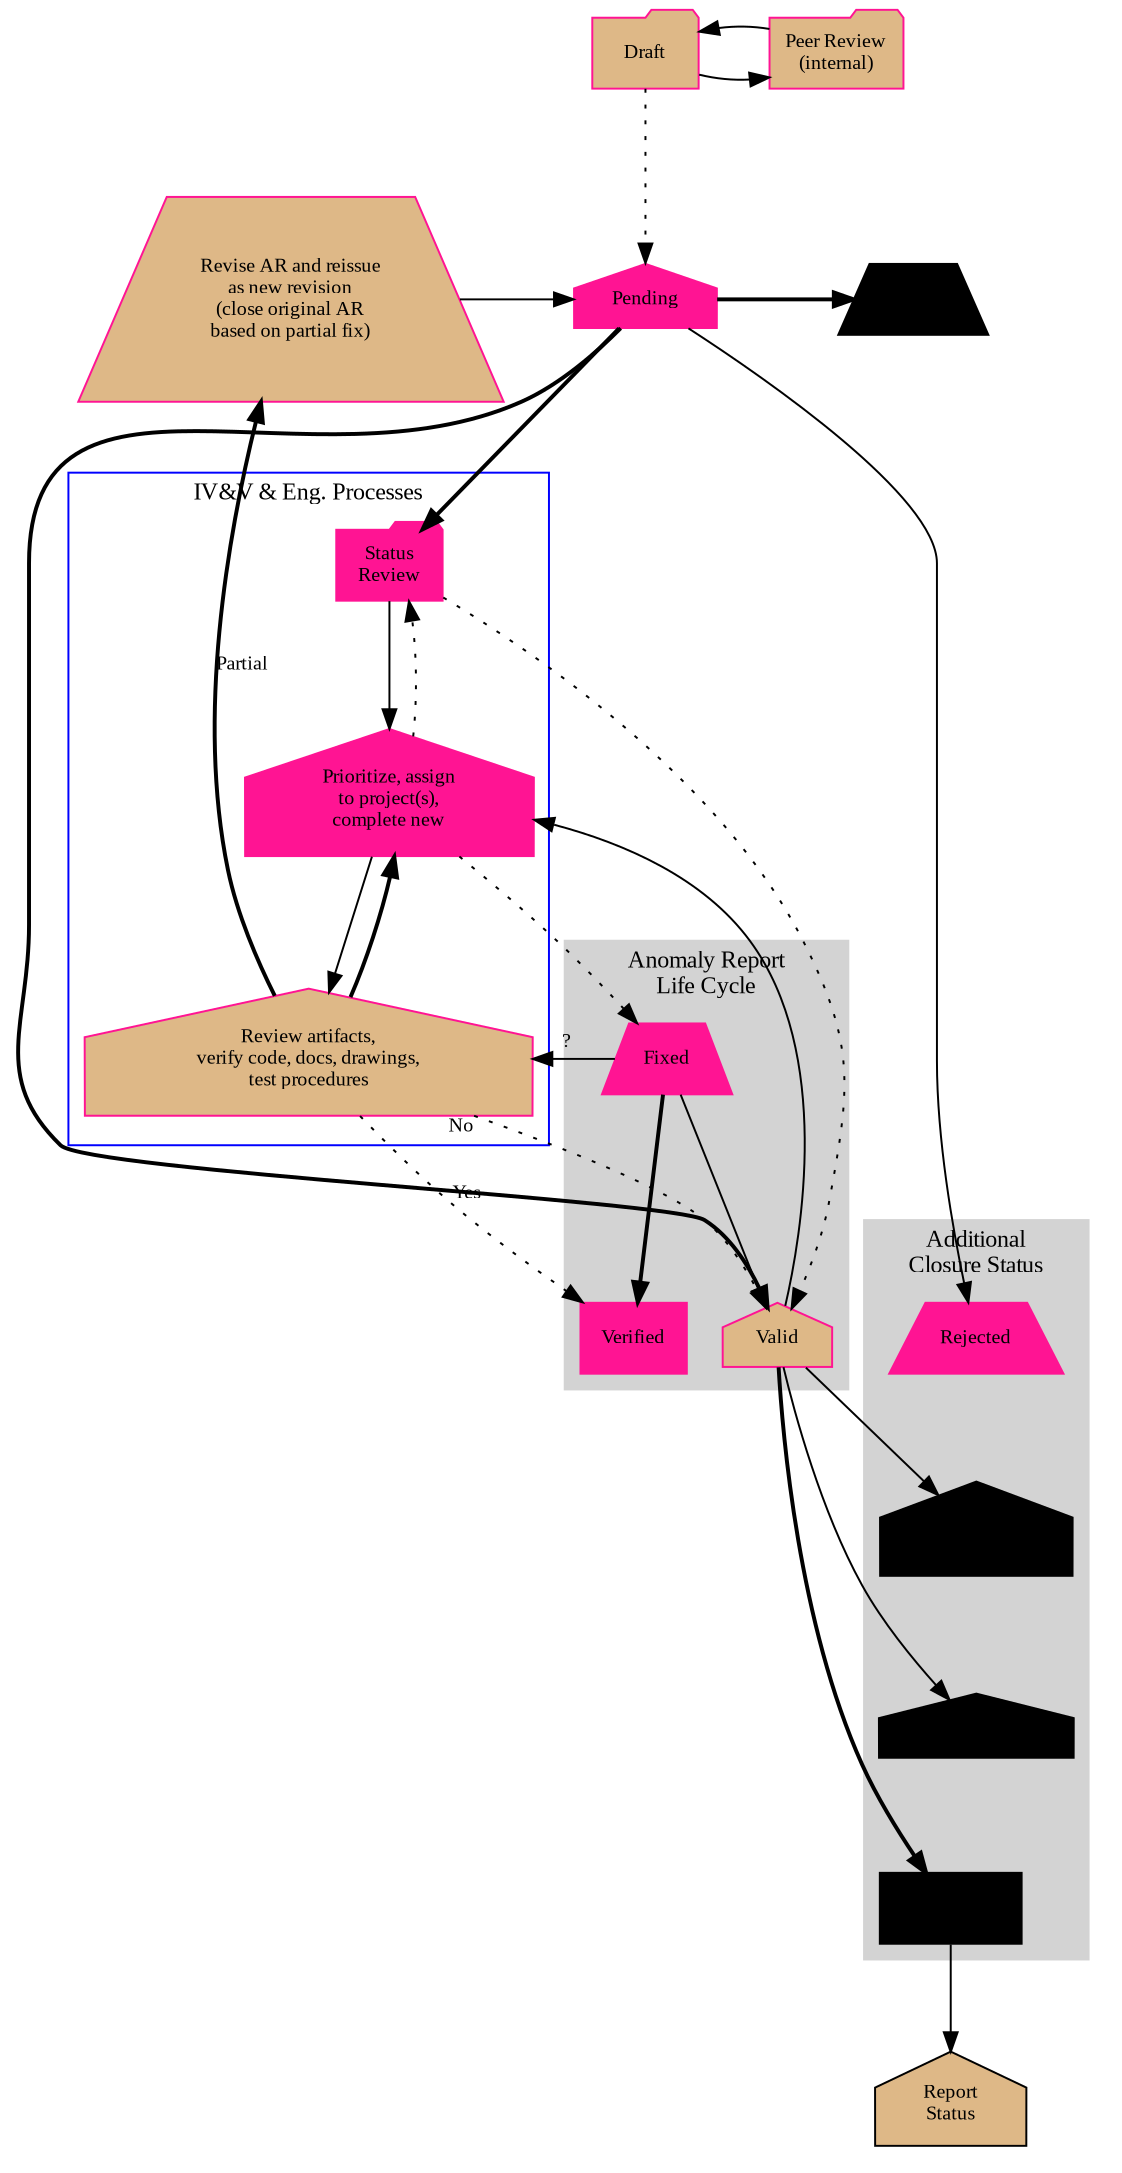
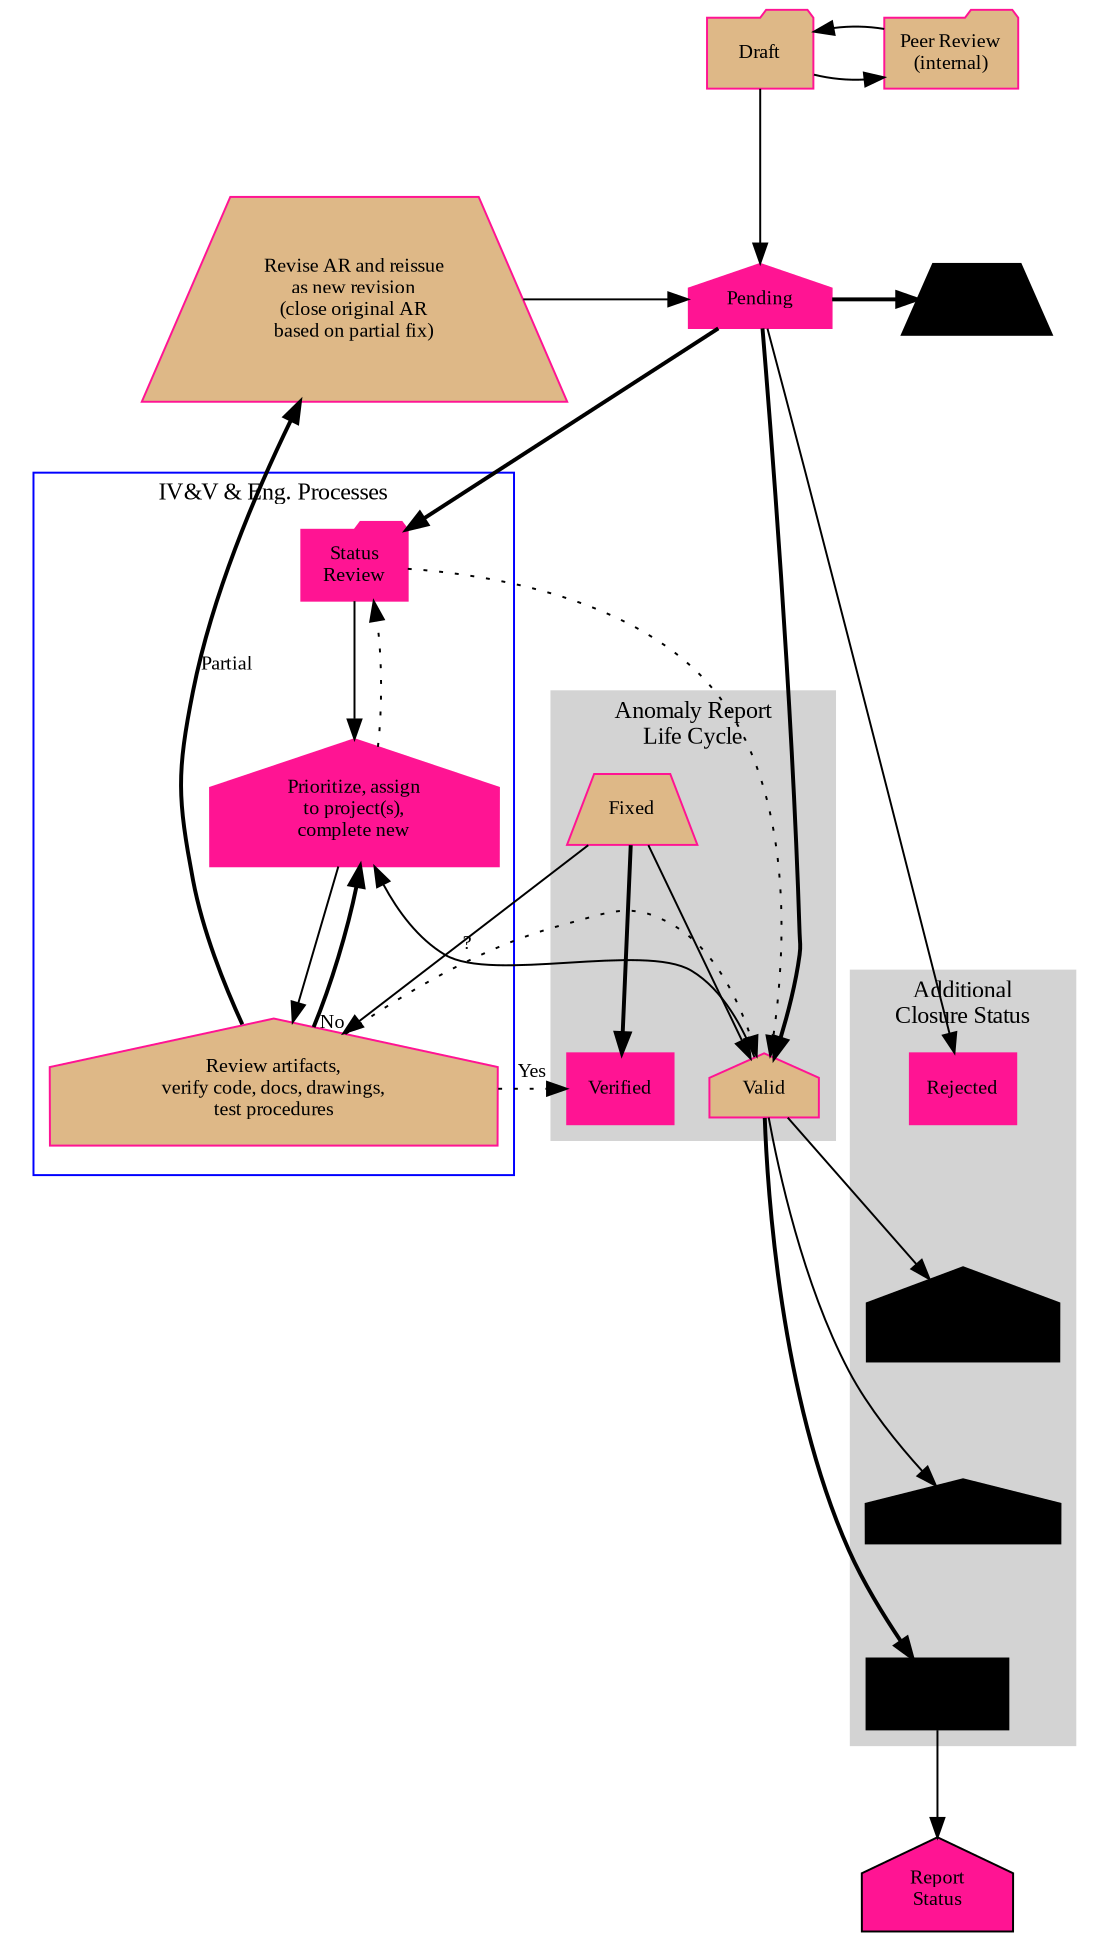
(645, 166) -> (760, 166)
(536, 922) -> none
(667, 1059) -> (632, 809)
(976, 1338) -> (963, 1089)
(951, 2104) -> (937, 1889)
